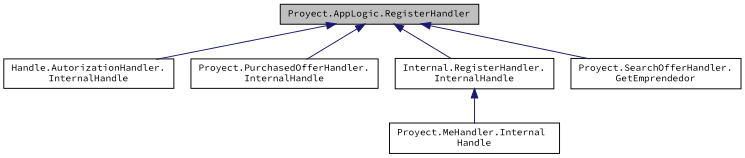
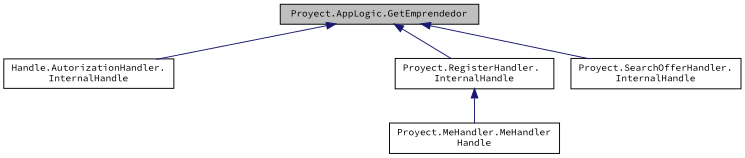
(380, 14) -> (380, 14)
(285, 74) -> none
(475, 74) -> (475, 74)
(656, 74) -> (656, 74)
(475, 138) -> (475, 138)
